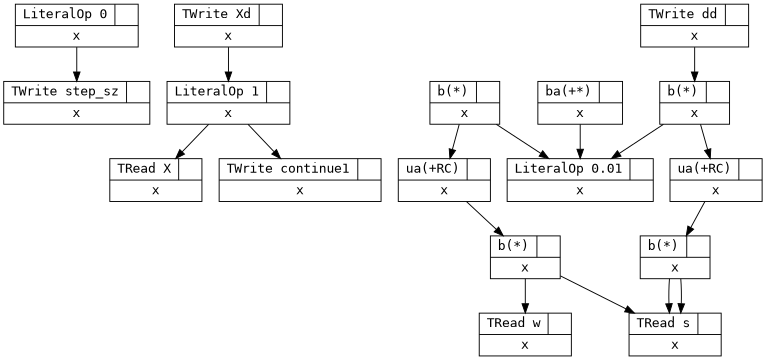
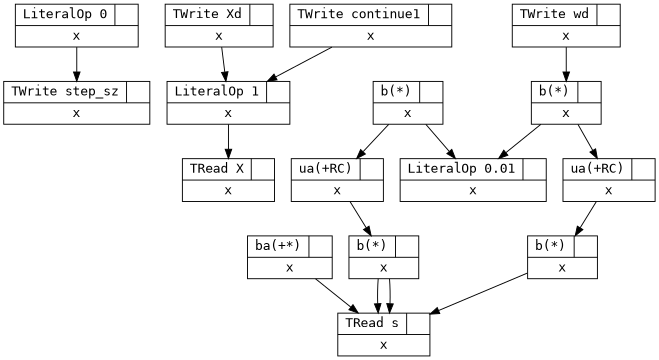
none -> (566, 26)
(695, 26) -> none
(580, 137) -> (333, 293)
(261, 138) -> (304, 62)
(525, 335) -> none
